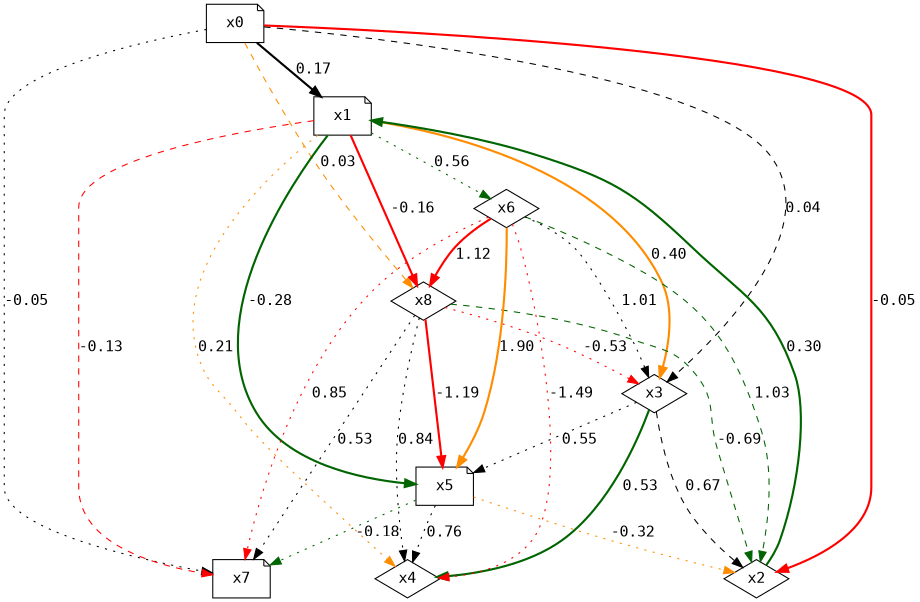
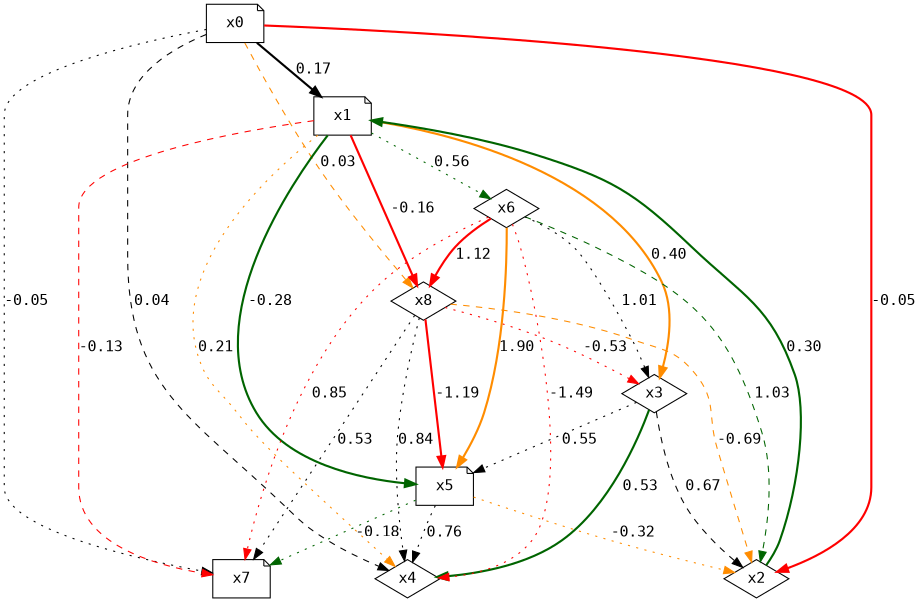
(652, 94) -> (138, 335)
(657, 348) -> (657, 348)
